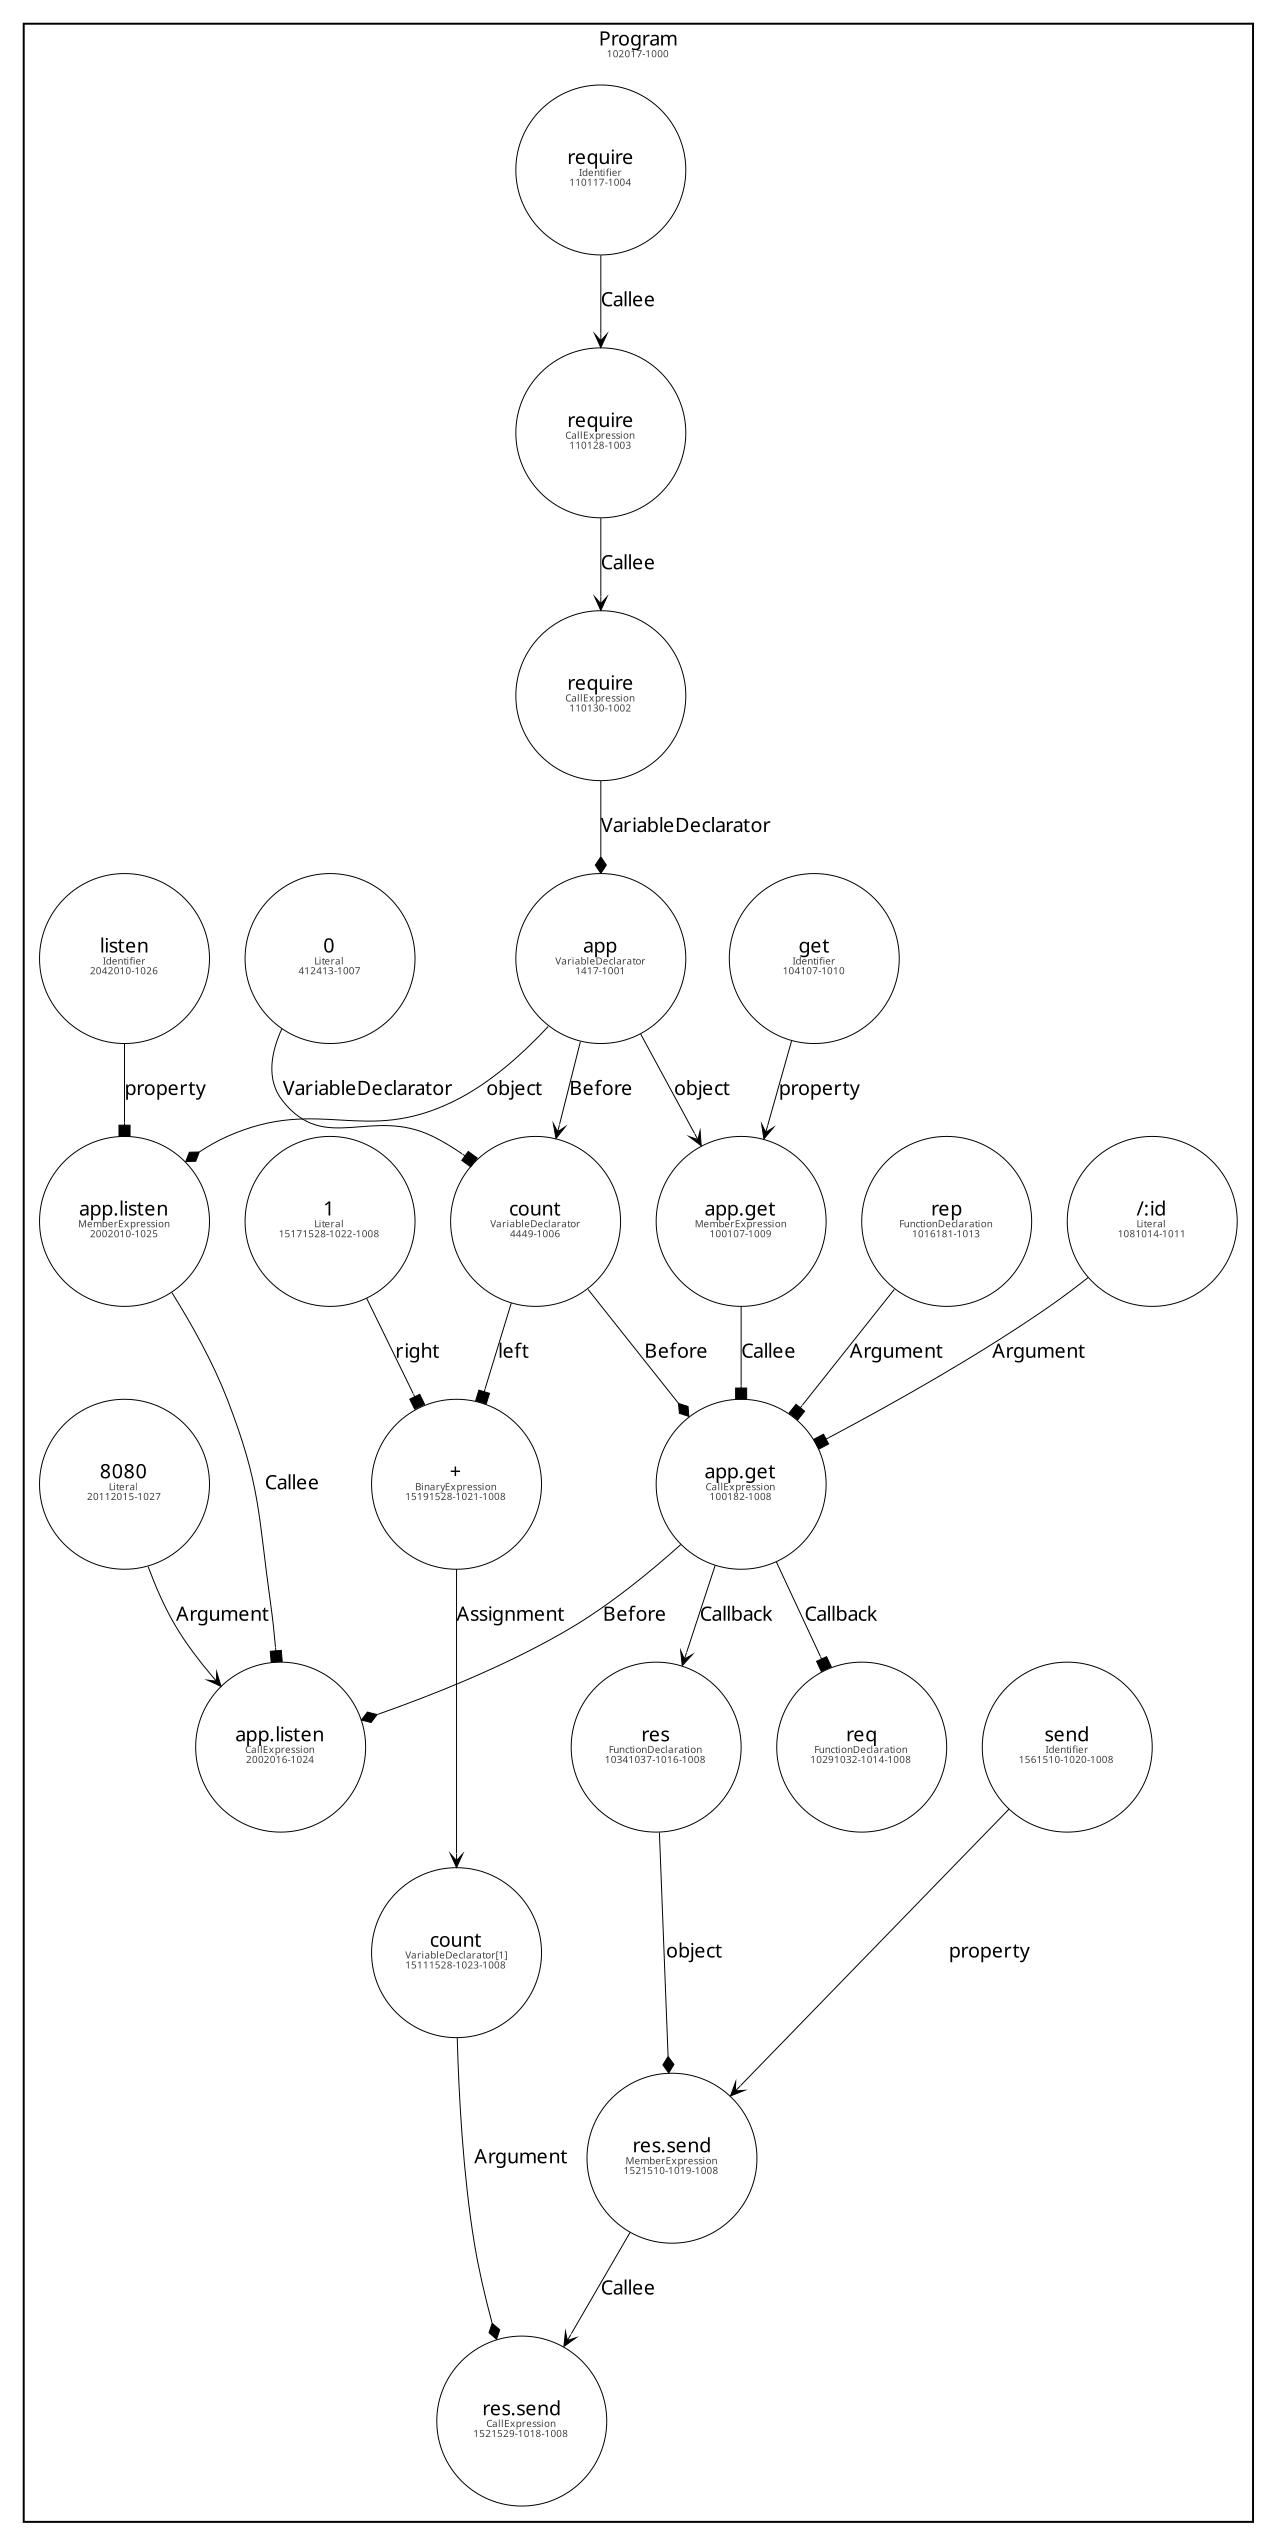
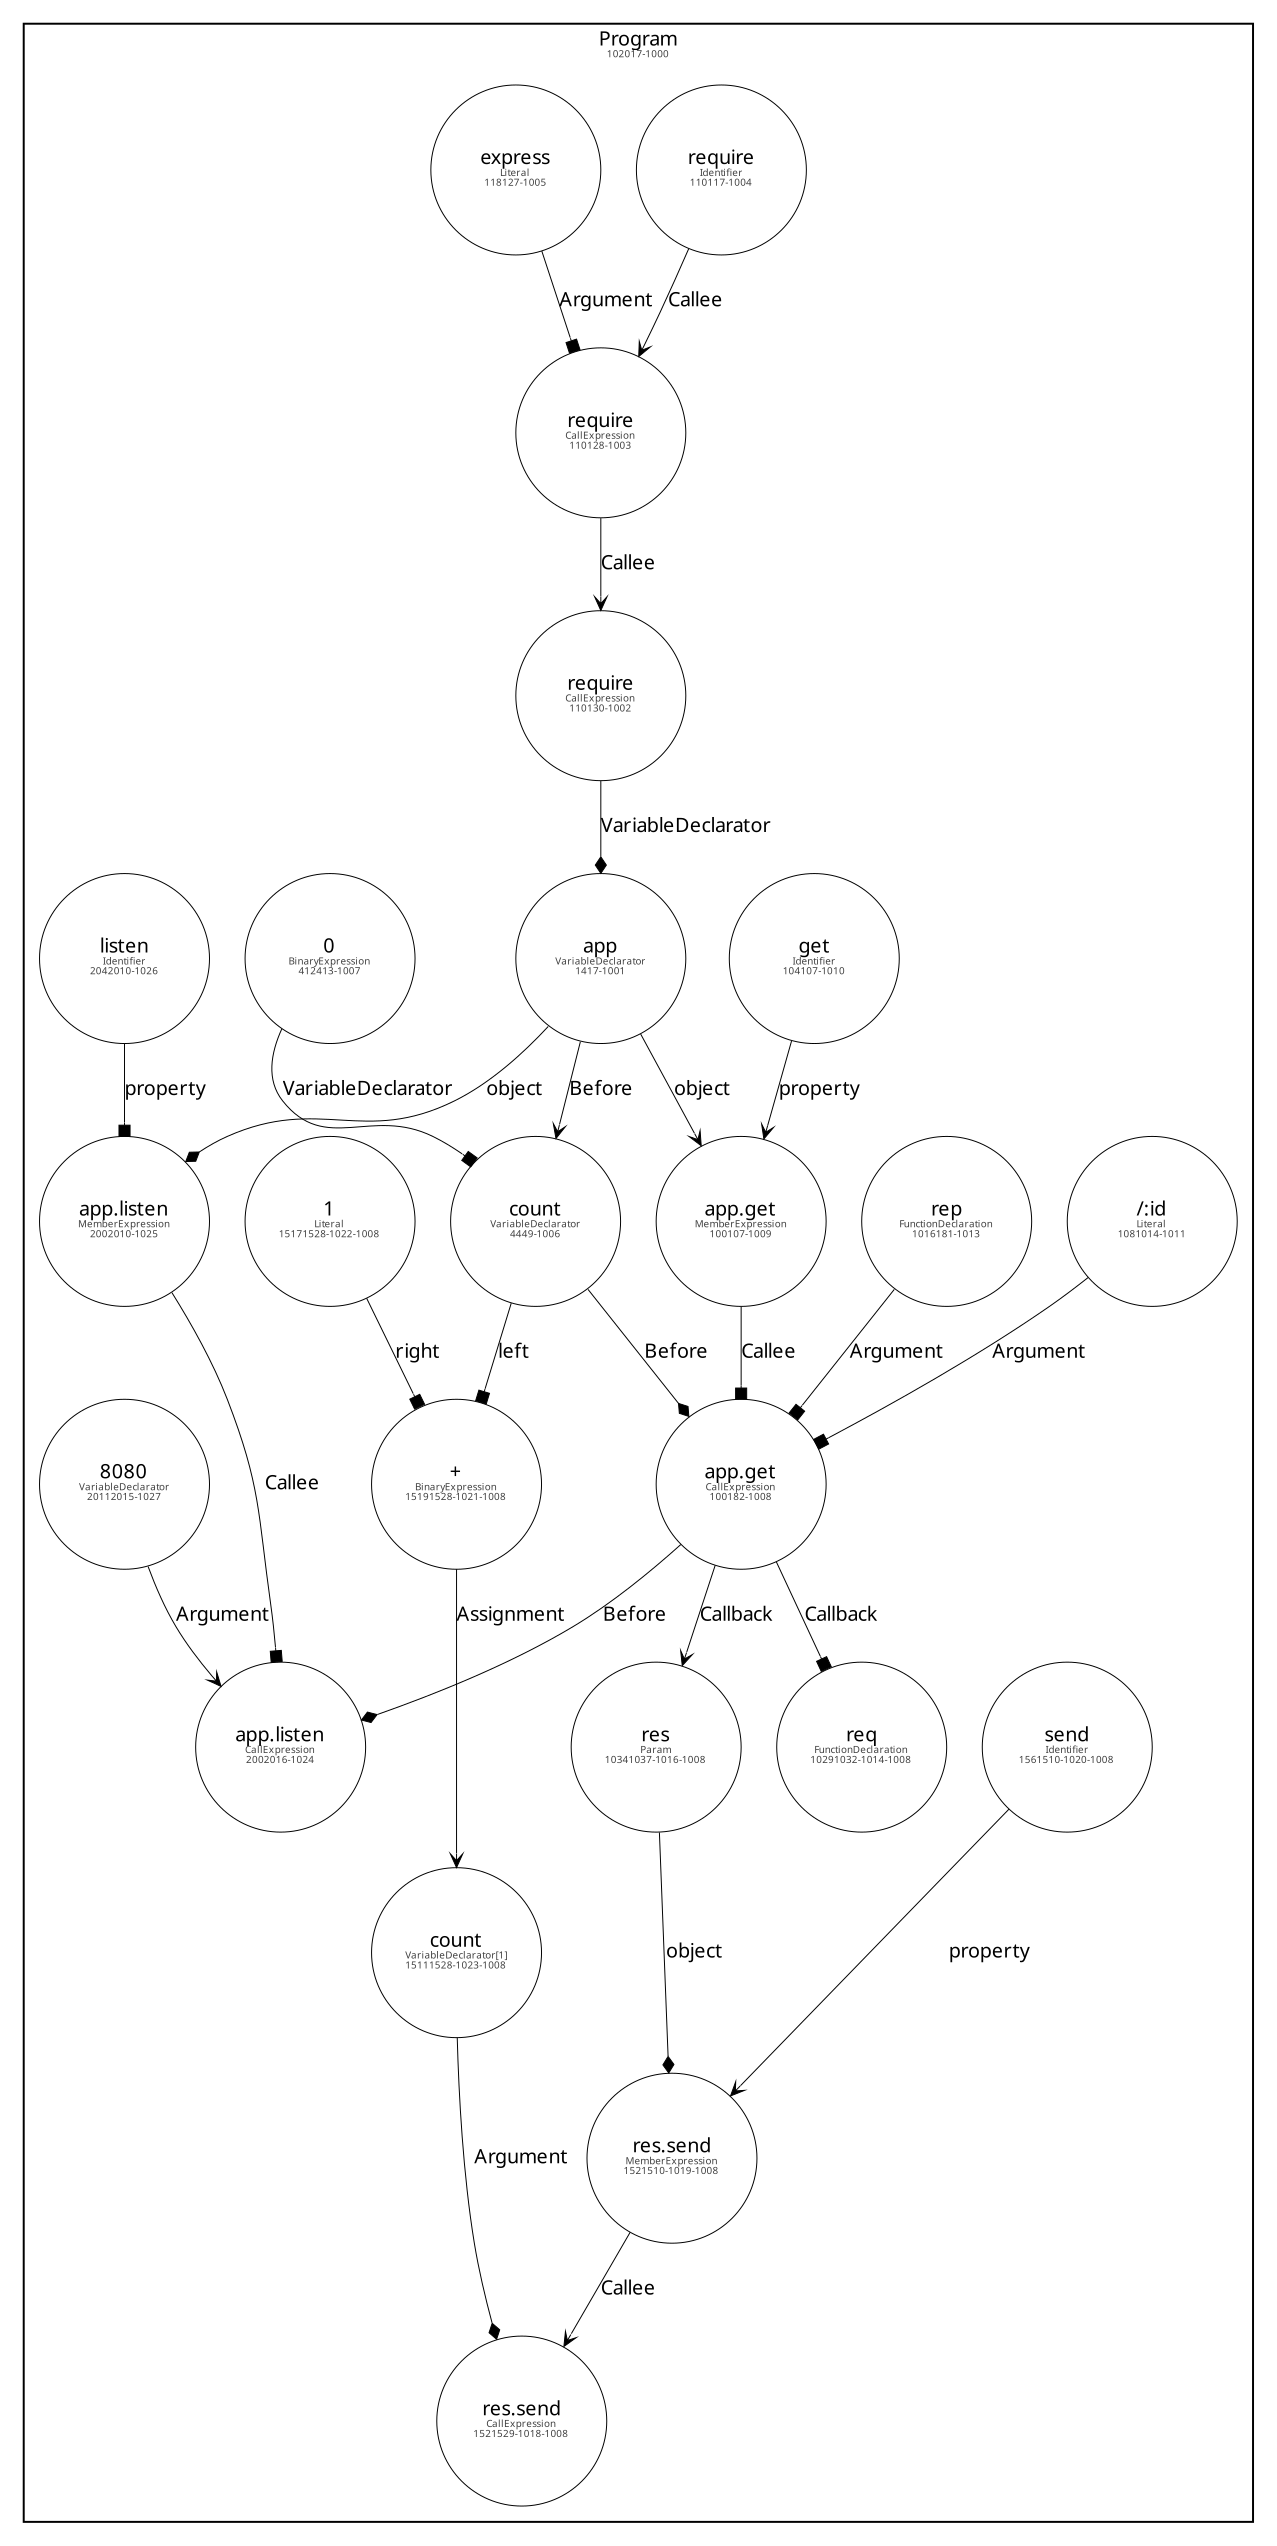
none -> (516, 170)
(330, 962) -> (330, 962)
(125, 1487) -> (125, 1487)
(656, 1750) -> (656, 1750)
